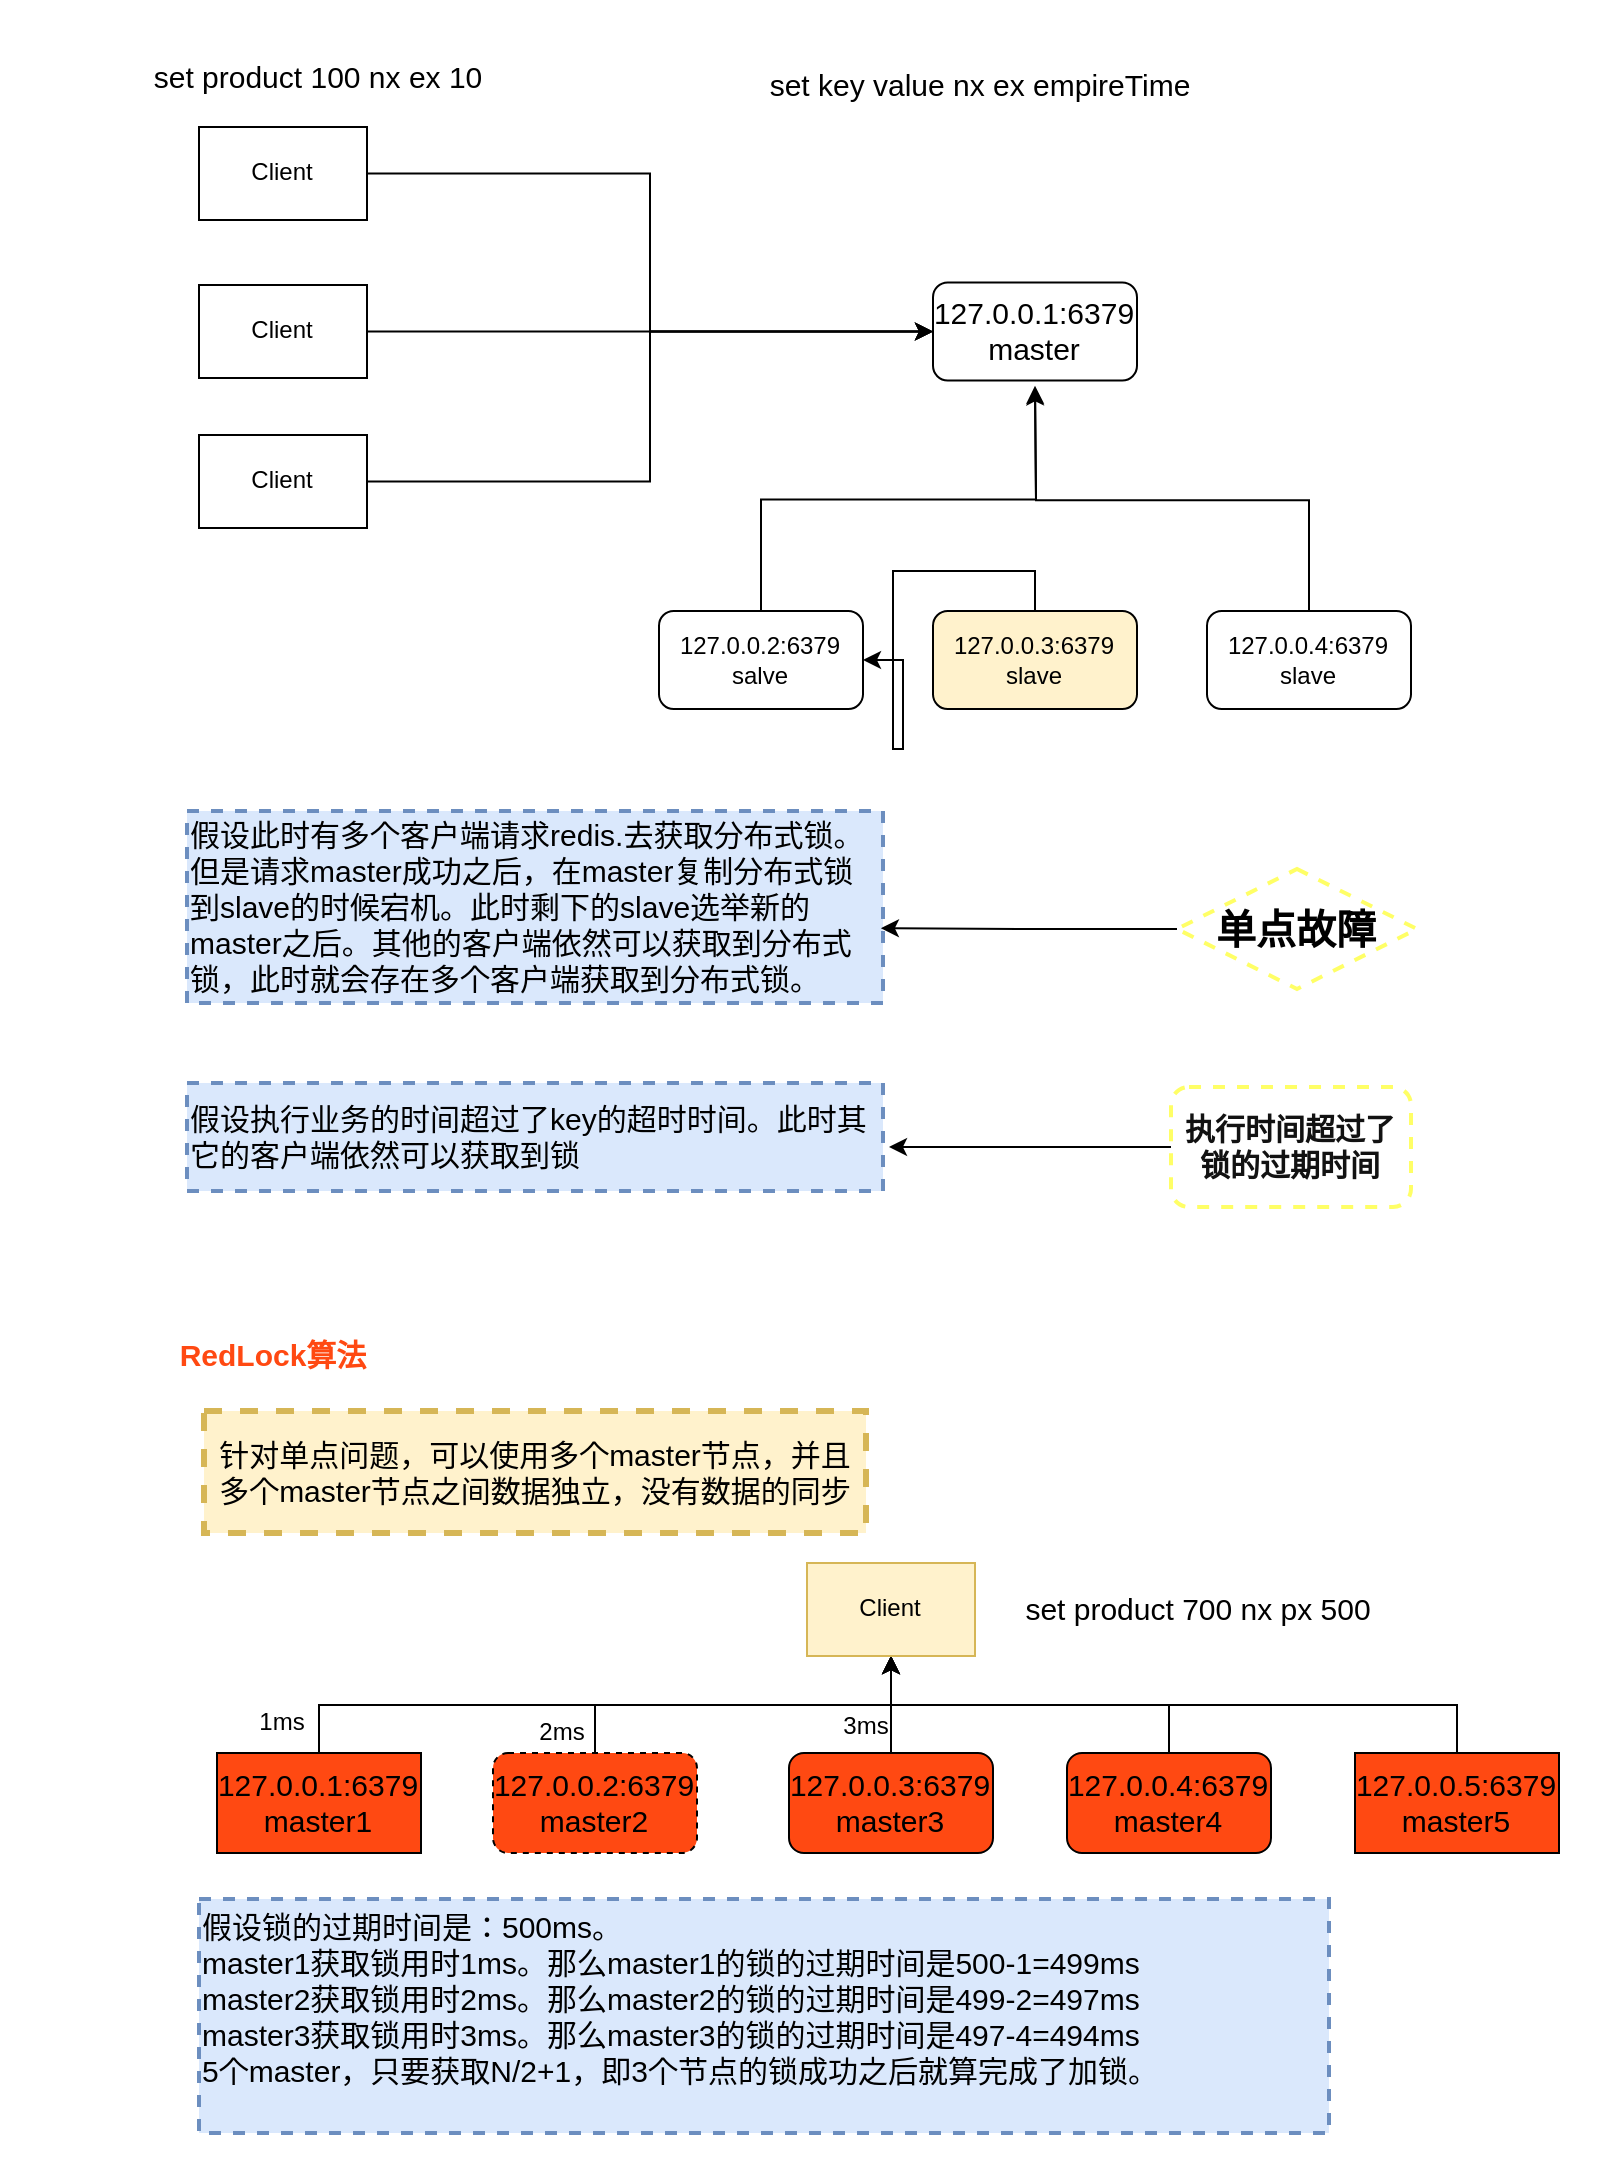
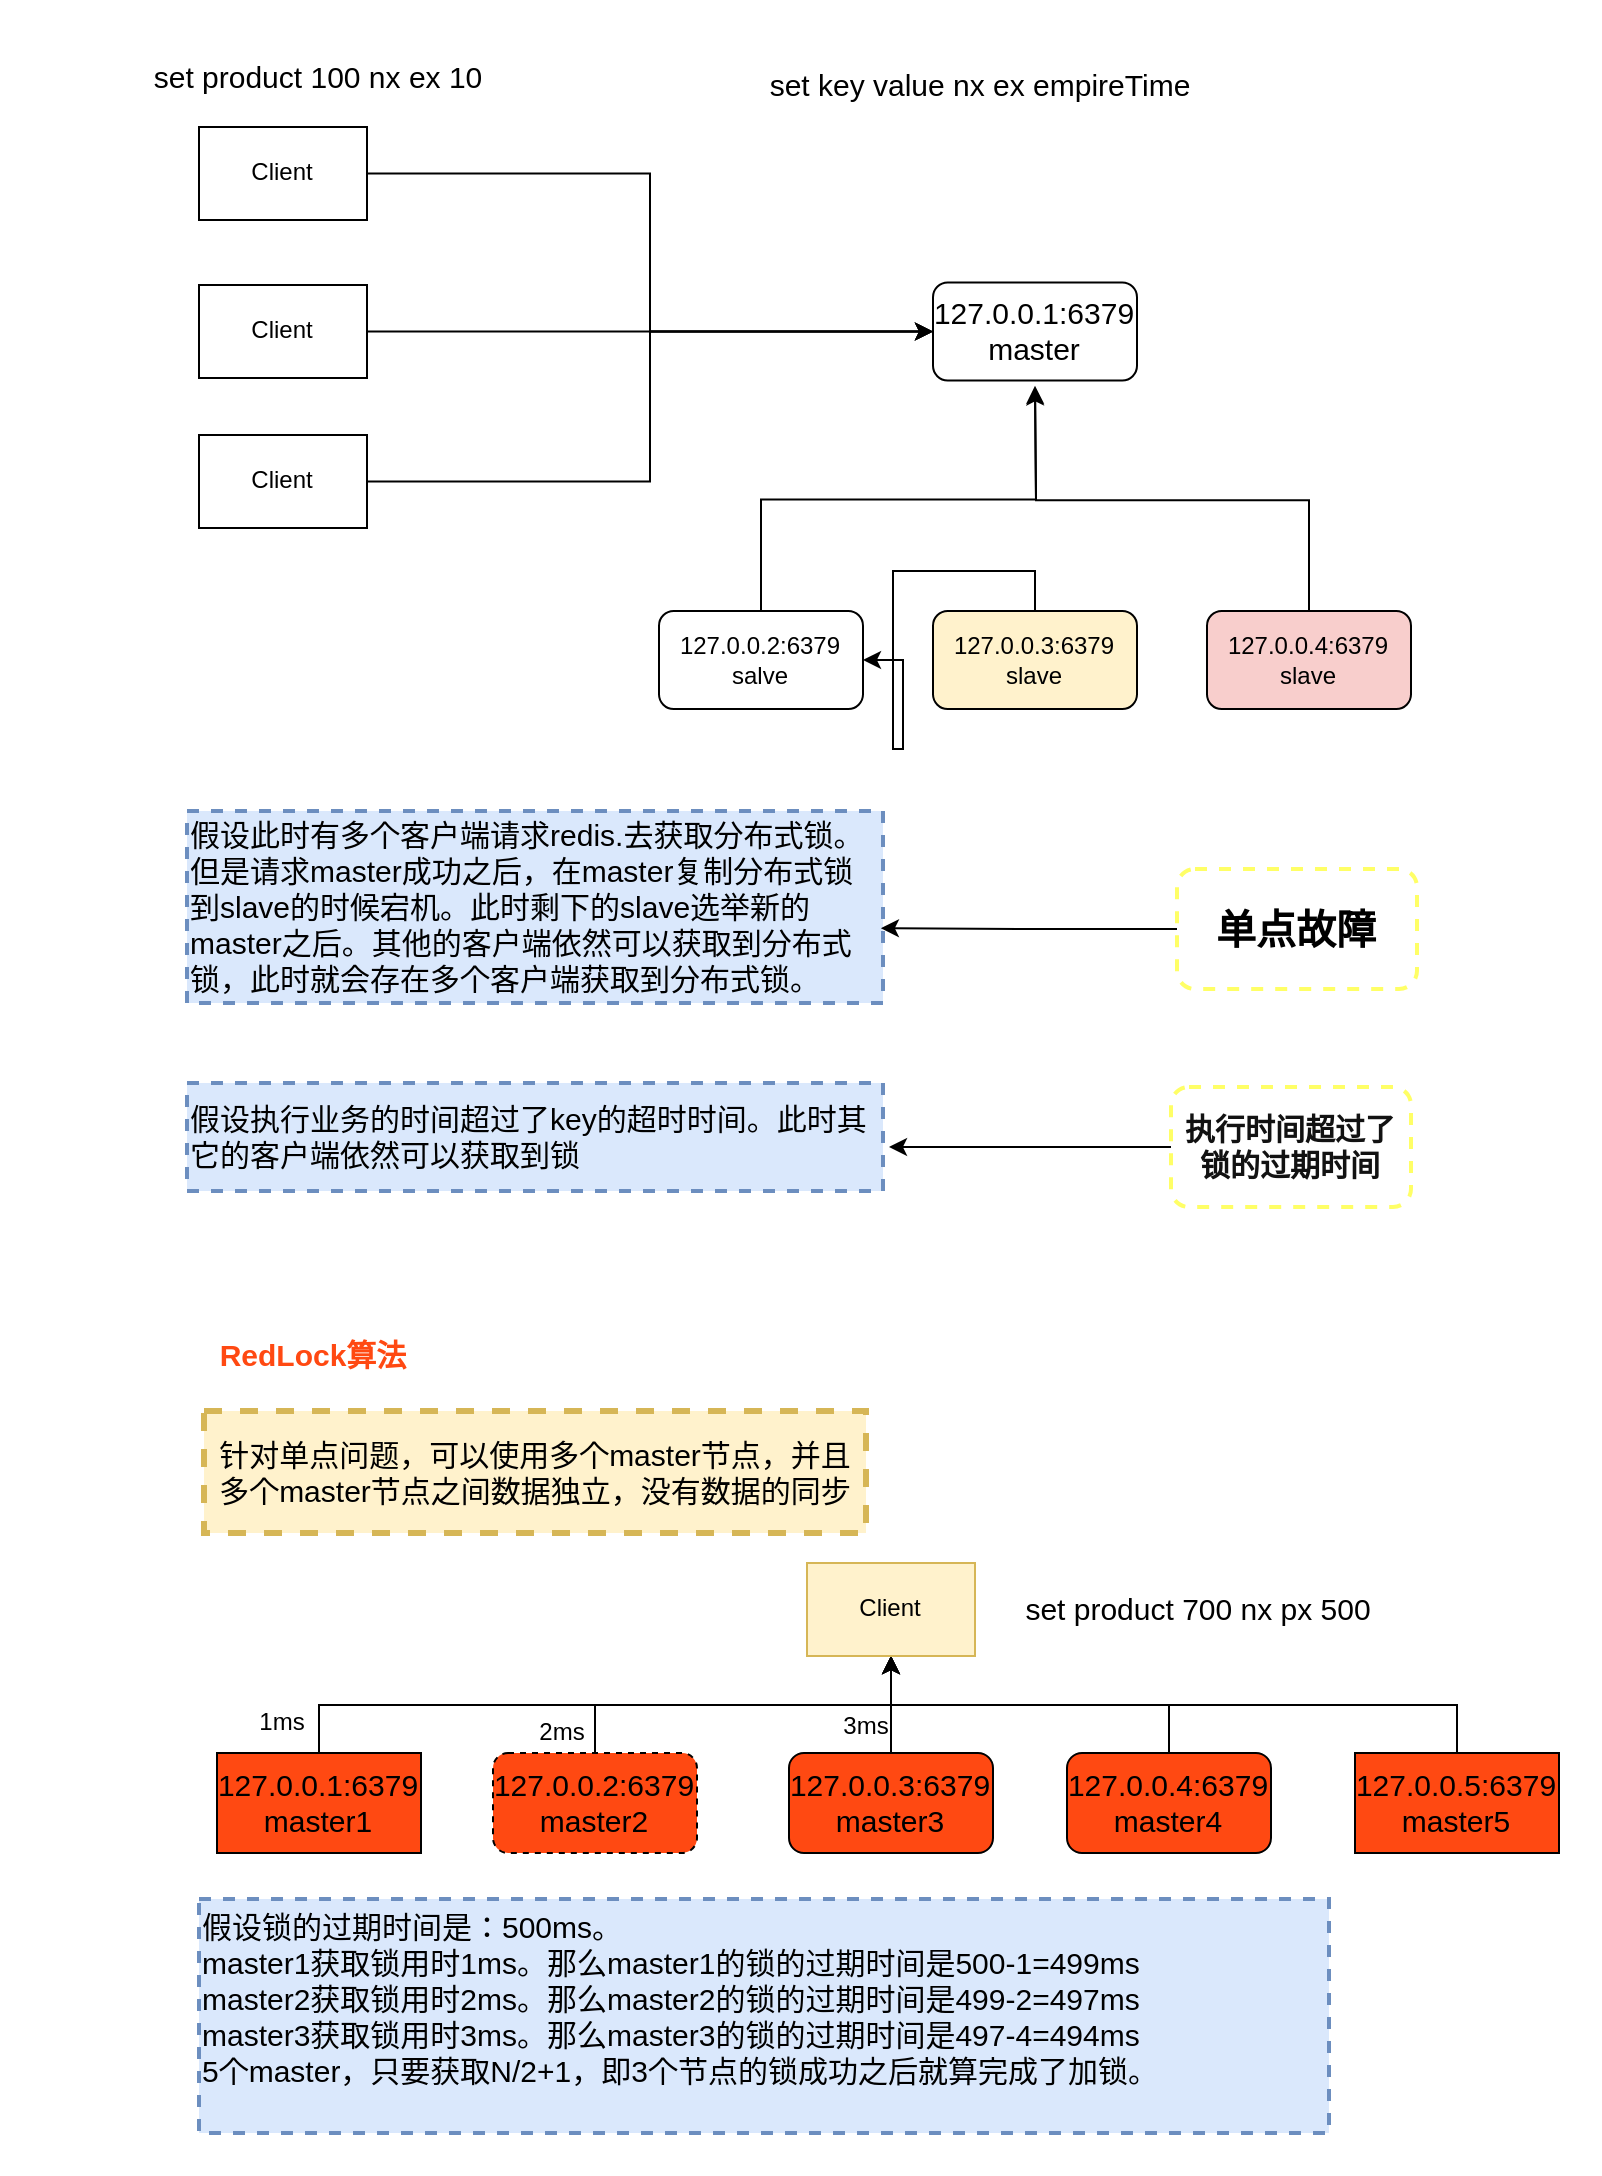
(1309, 660) -> (1309, 660)
(1297, 929) -> (1297, 929)
(274, 1355) -> (314, 1355)
